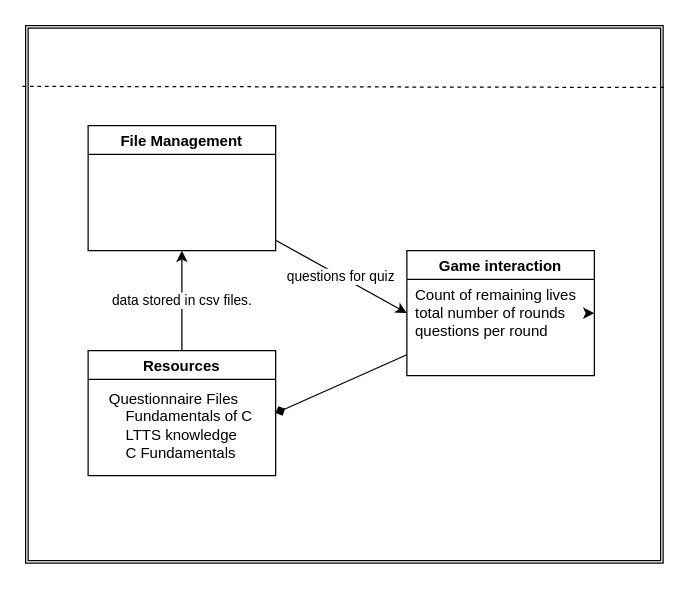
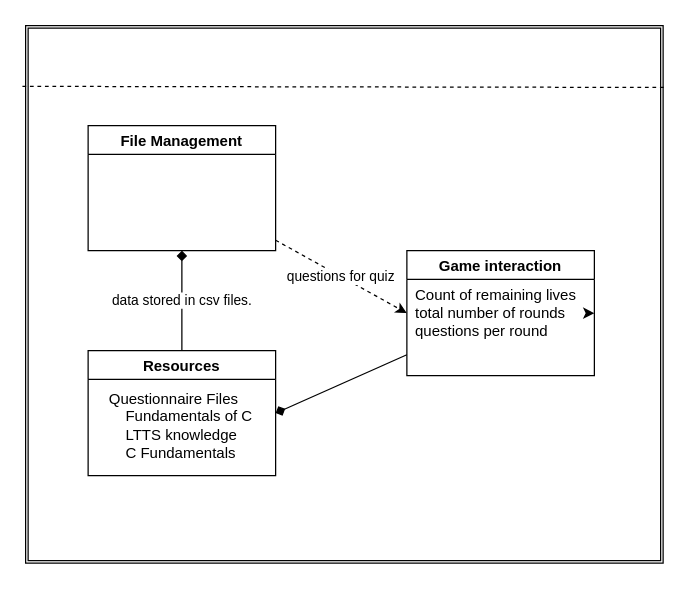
(303, 255) -> (303, 255)
(182, 261) -> (182, 261)
